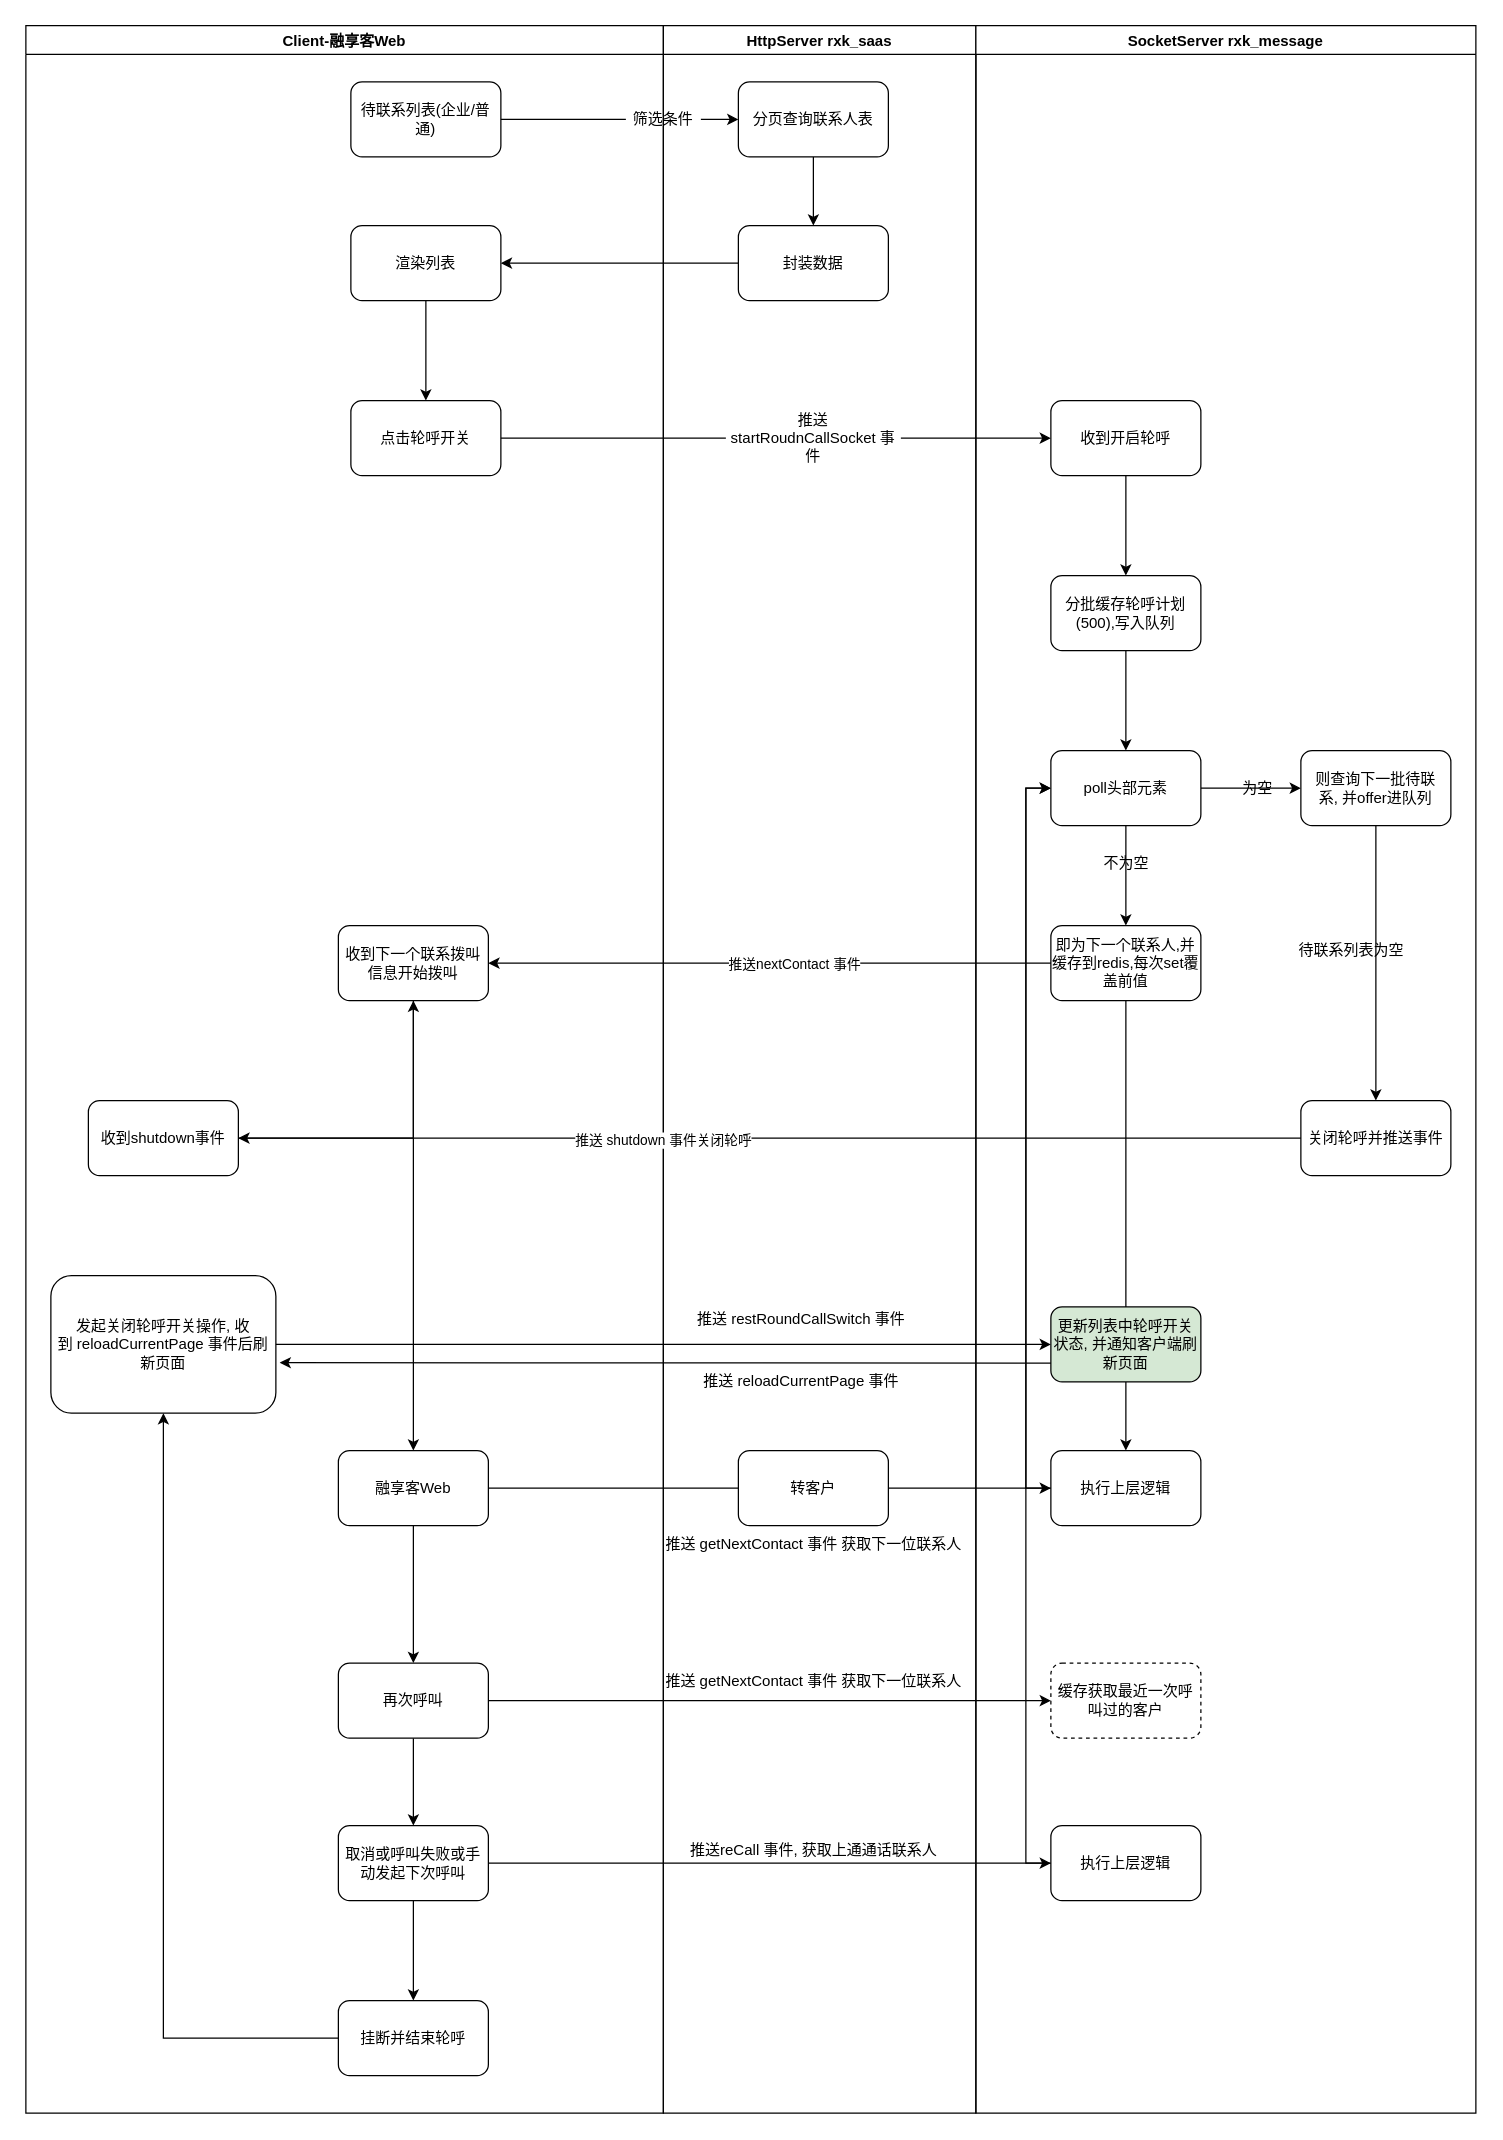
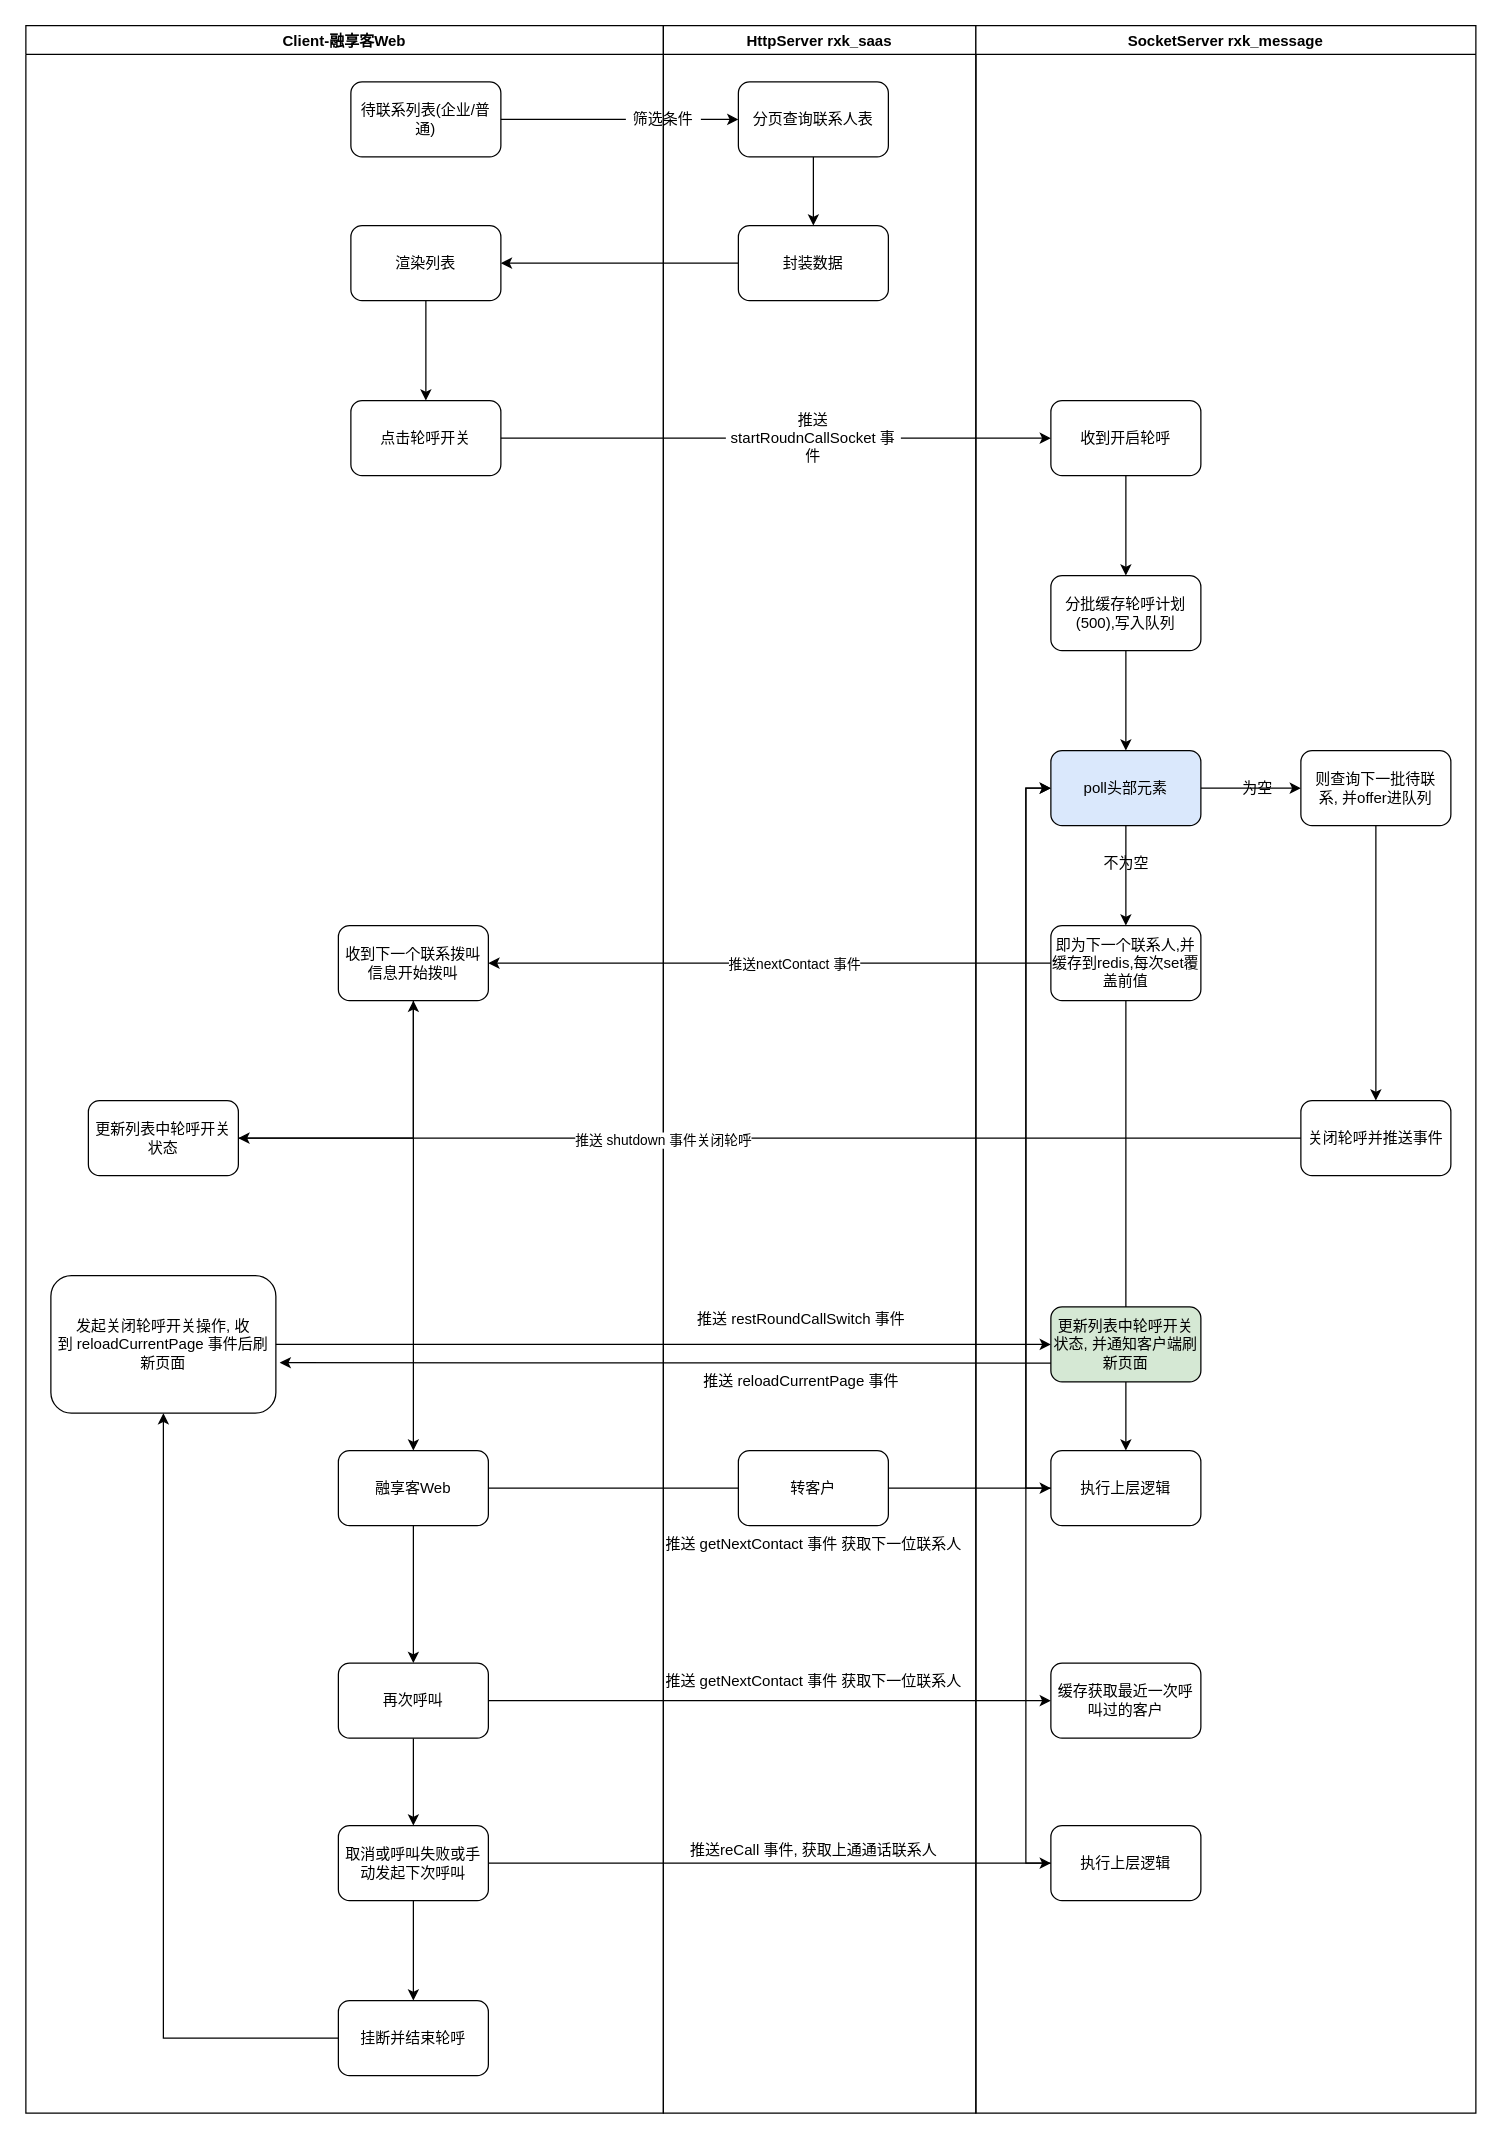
(1126, 788) -> (1126, 788)
(1351, 951) -> none
(163, 1138) -> (163, 1138)
(1126, 1701) -> (1126, 1701)
